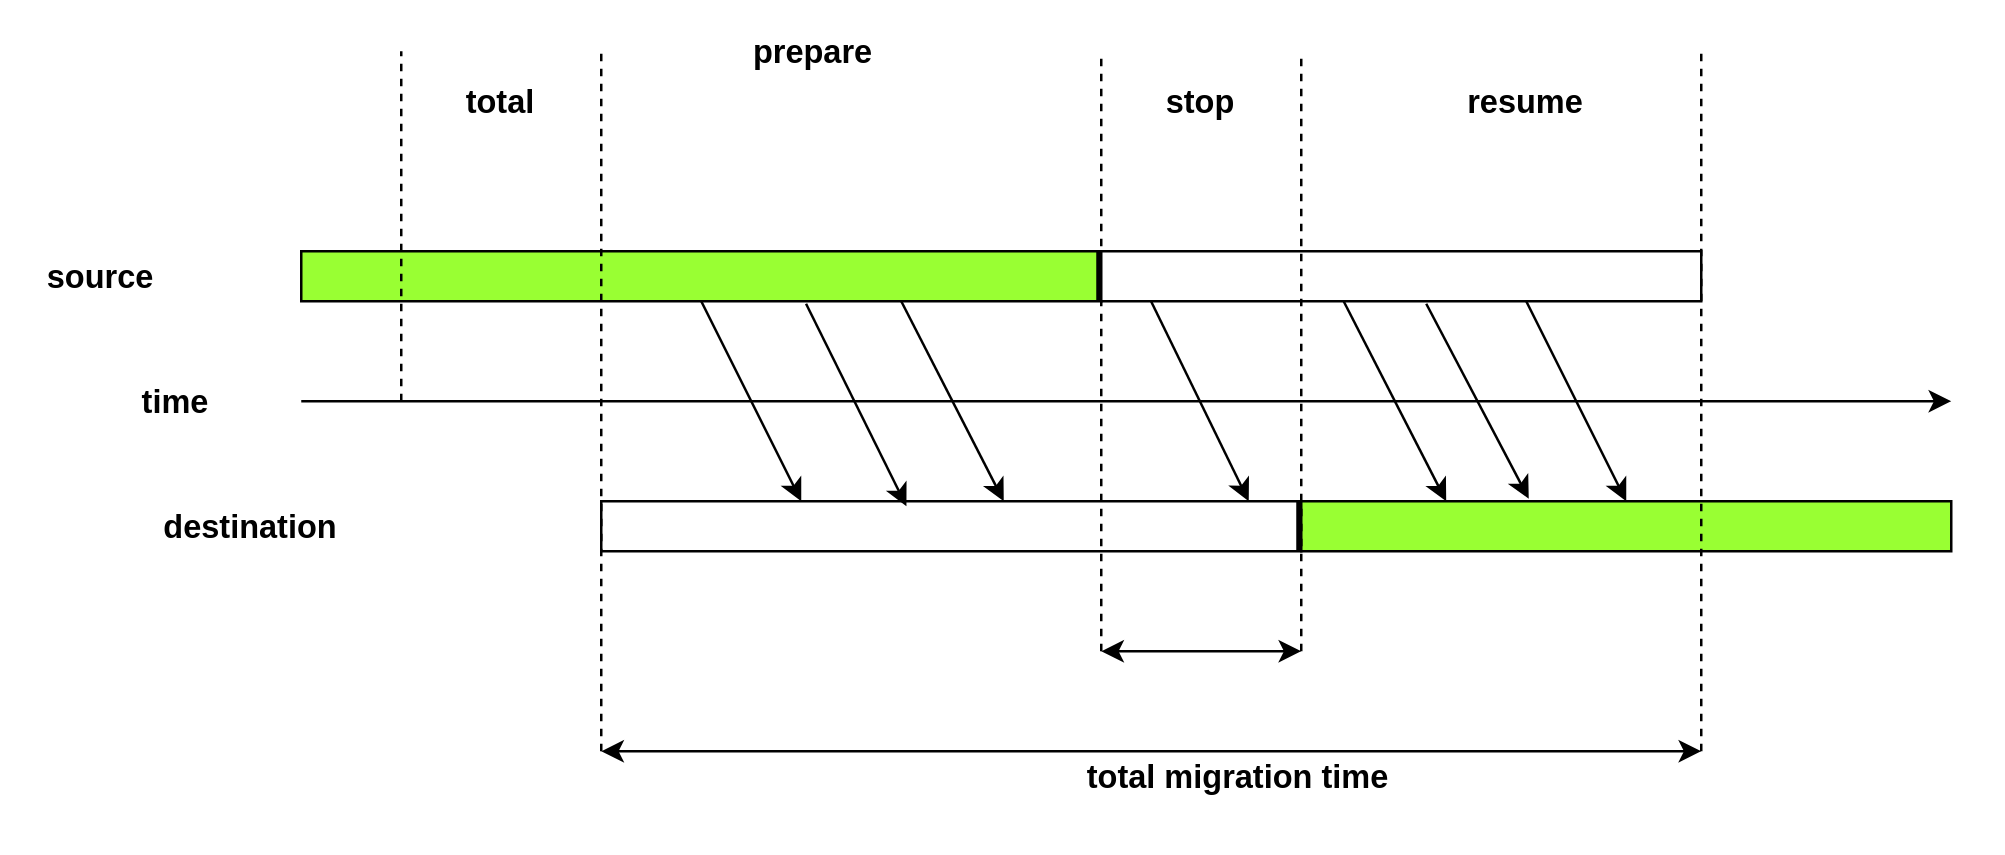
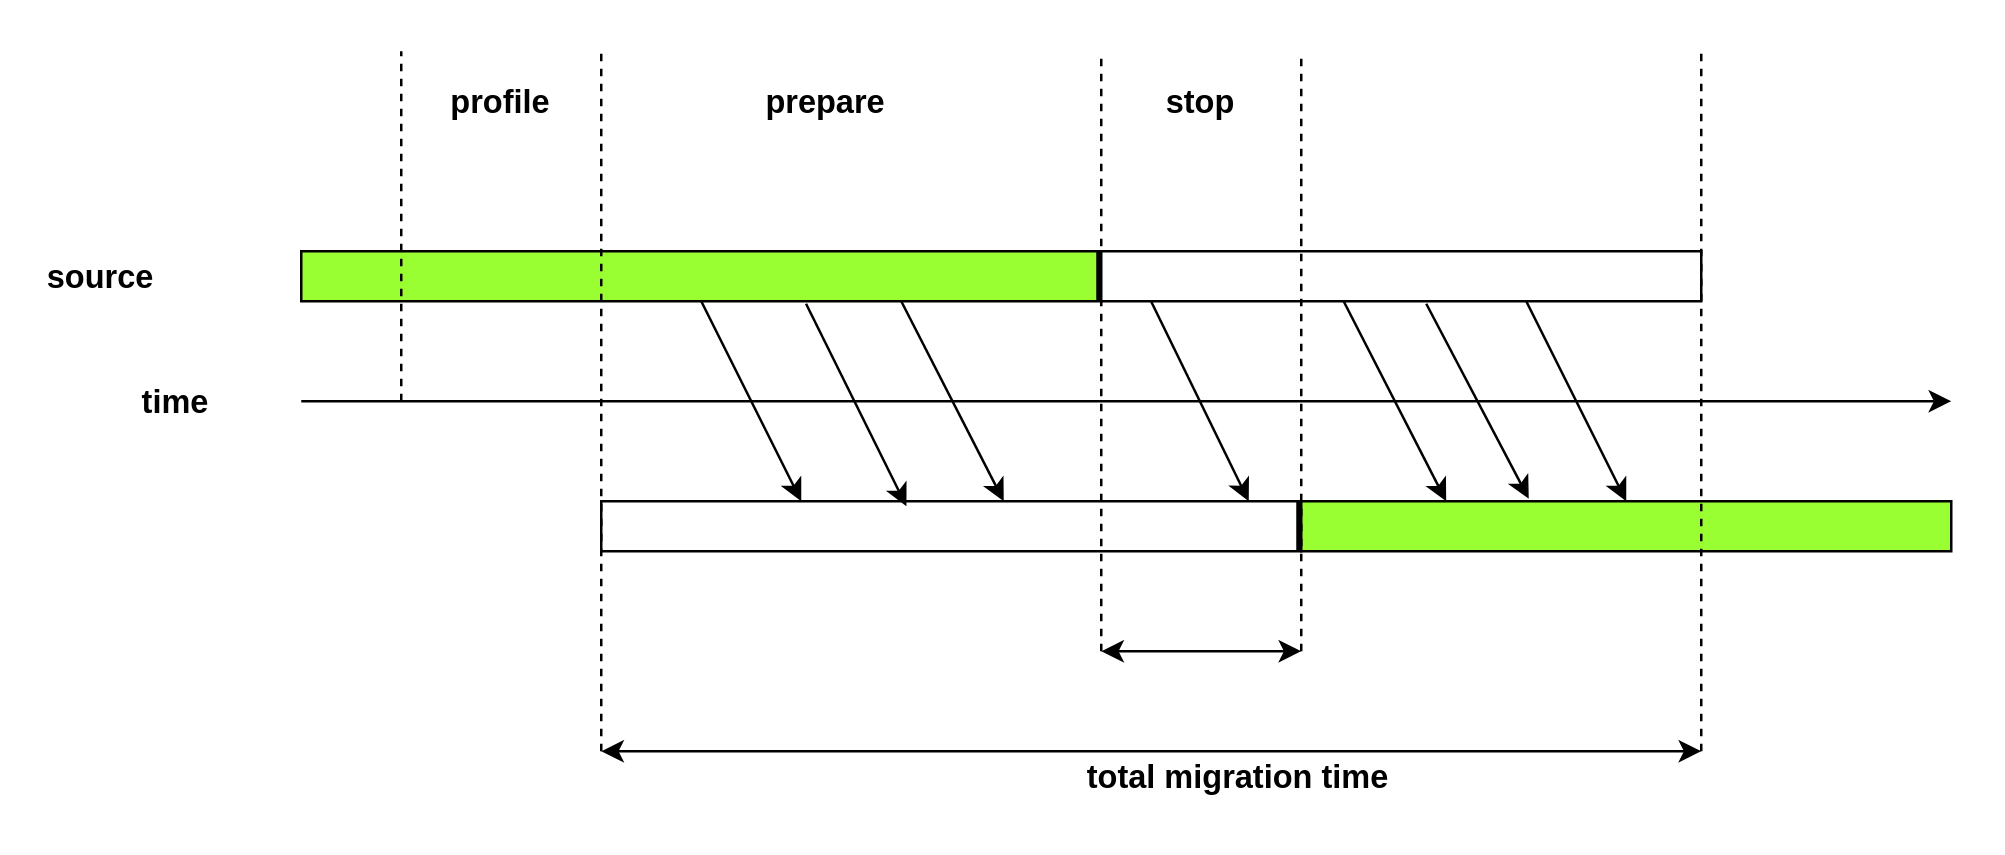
(814, 51) -> (826, 101)
(501, 101) -> (501, 101)
(1526, 101) -> none
(251, 526) -> none
